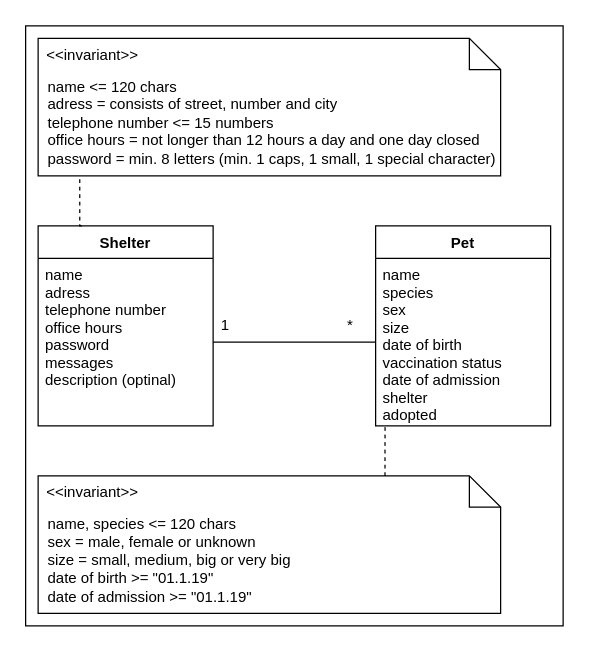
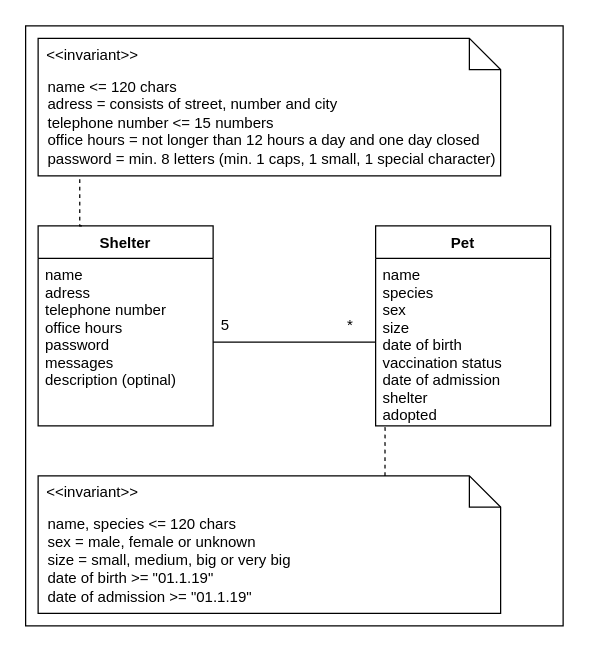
(226, 326) -> (226, 326)
